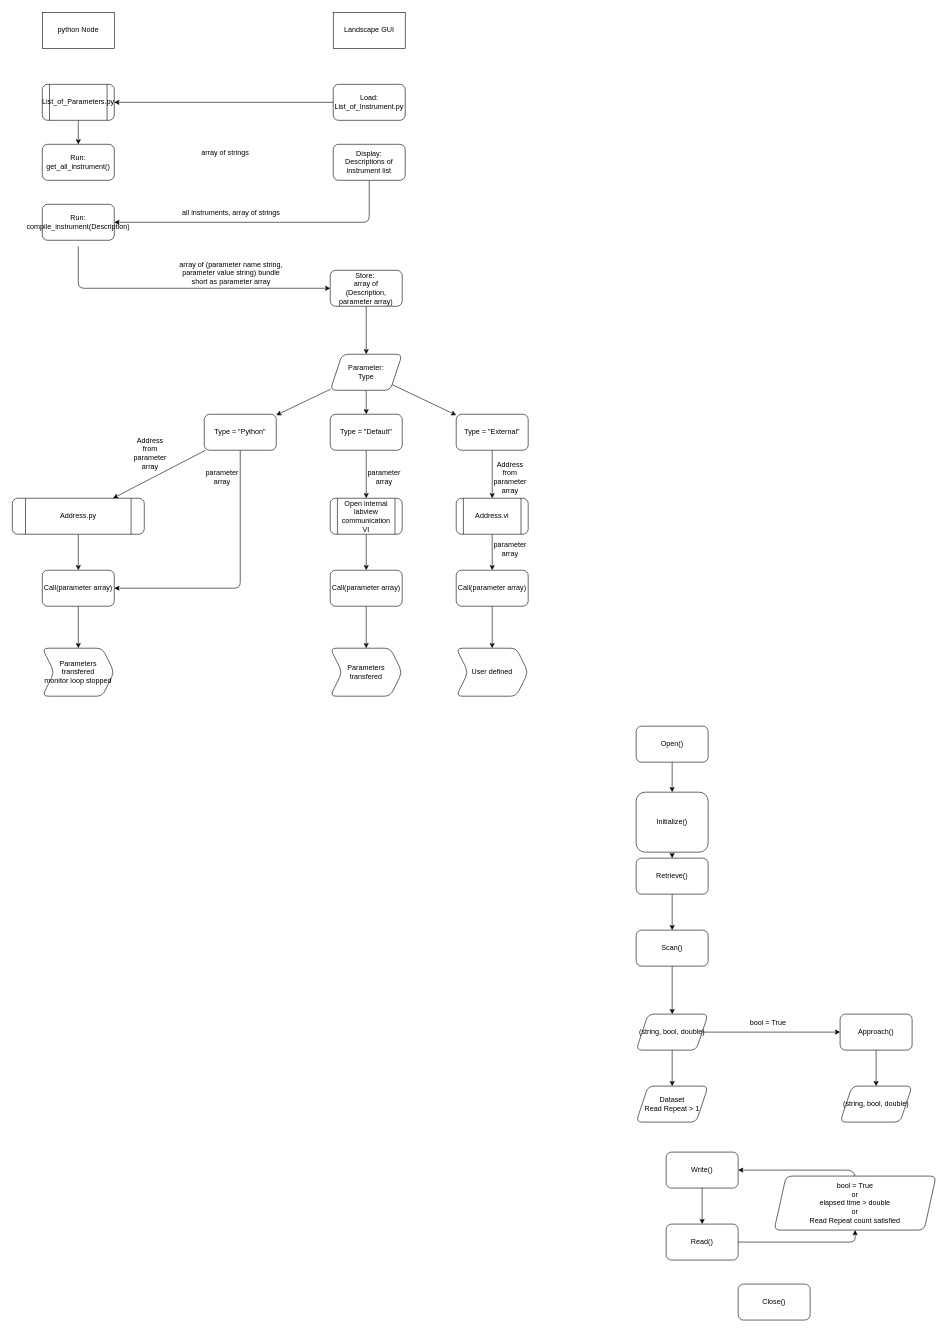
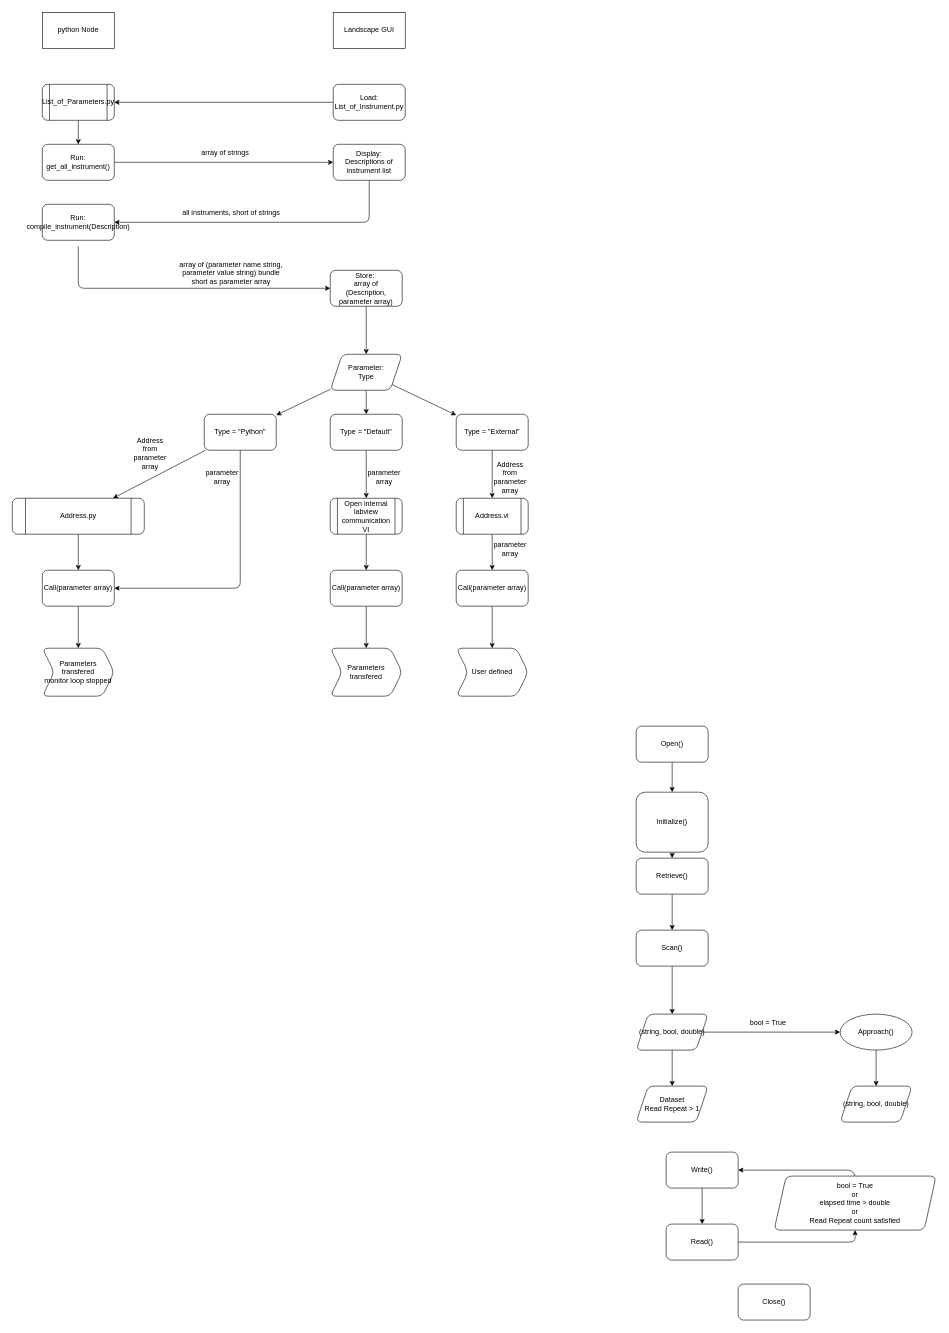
none -> (327, 162)
(231, 213) -> (231, 213)
(876, 1032) -> (876, 1032)
